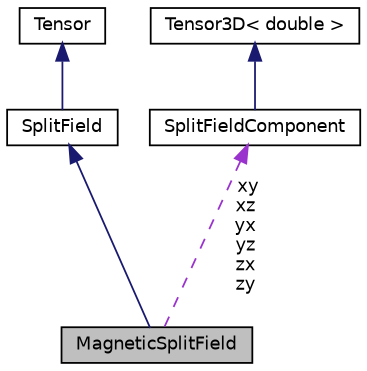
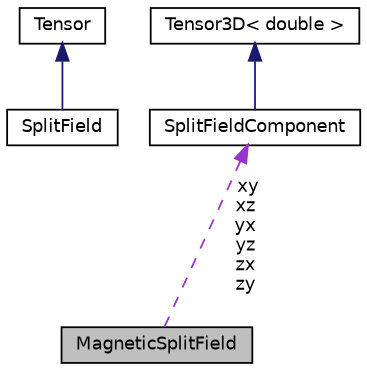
(113, 245) -> none
